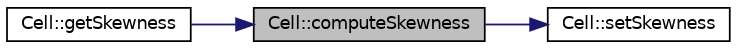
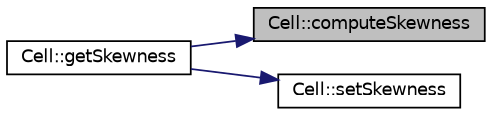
(508, 24) -> (226, 73)
